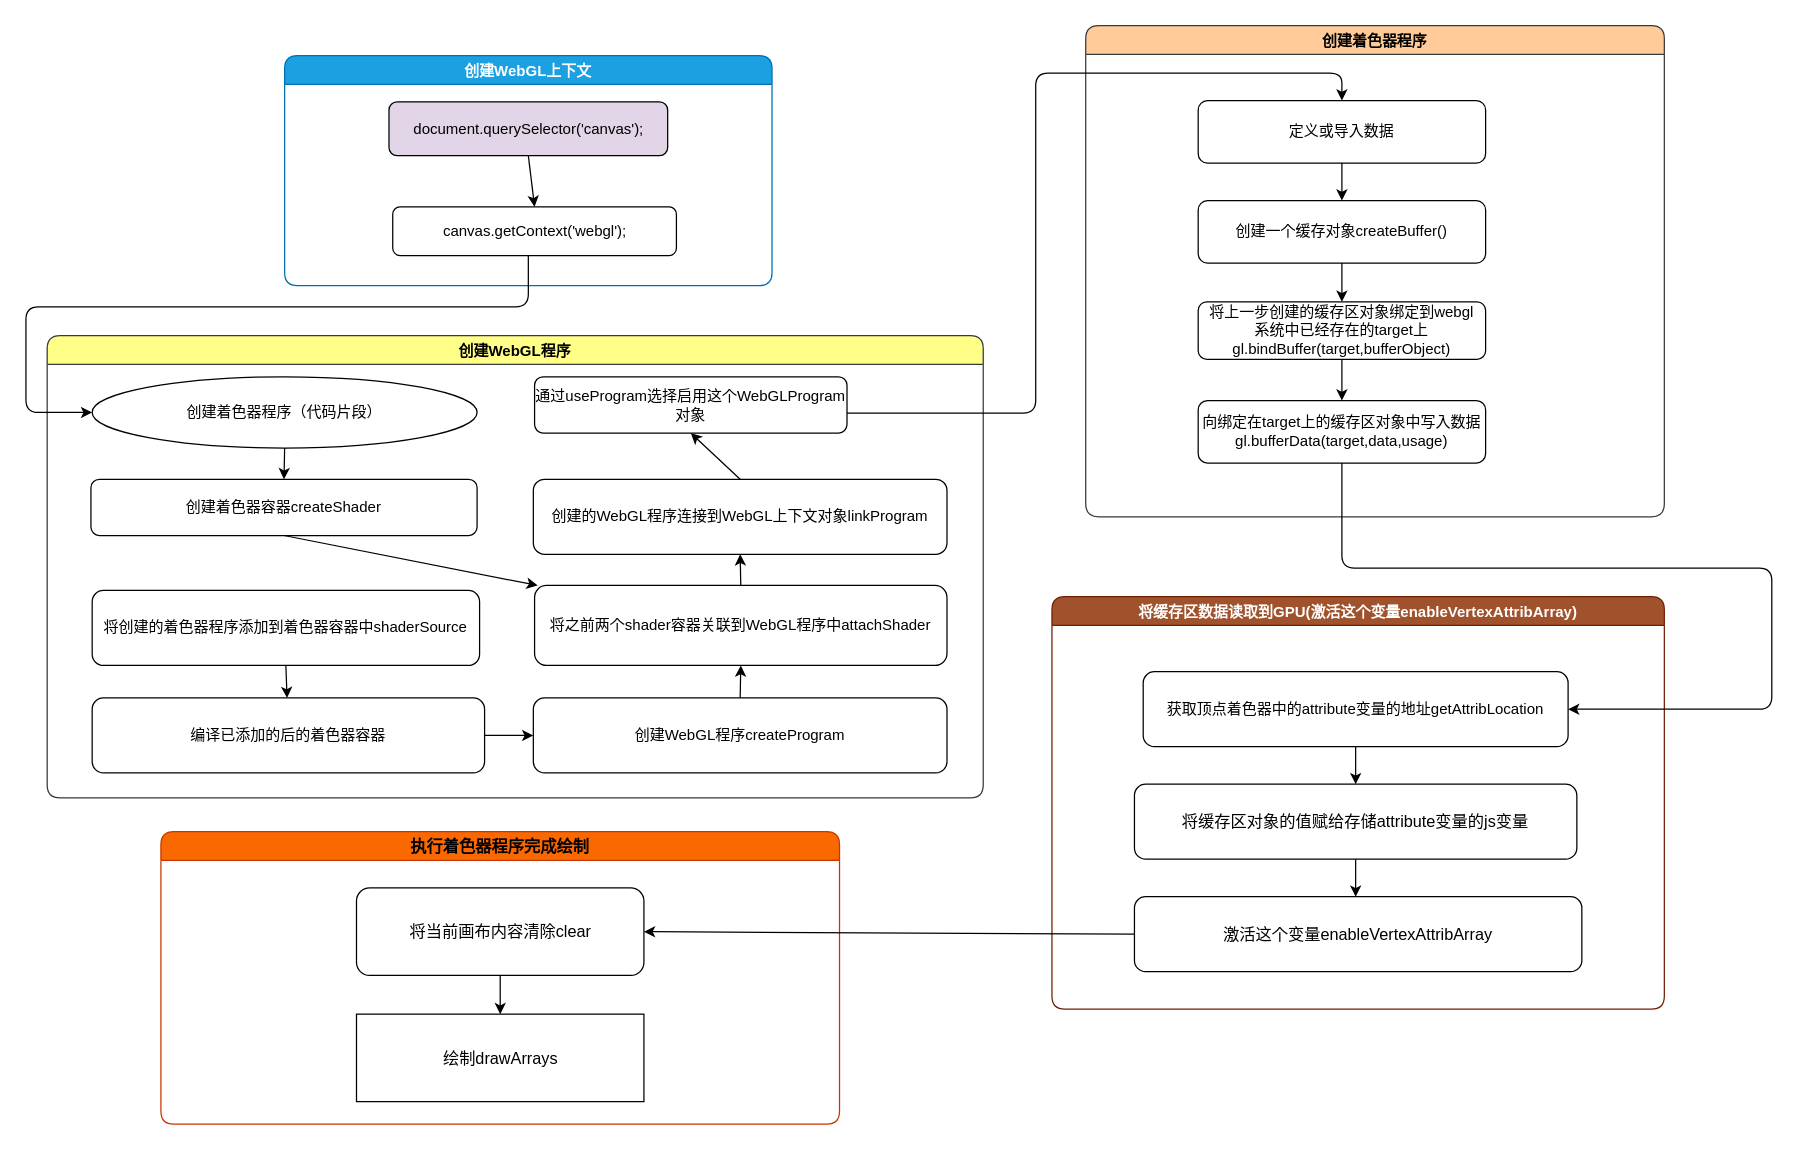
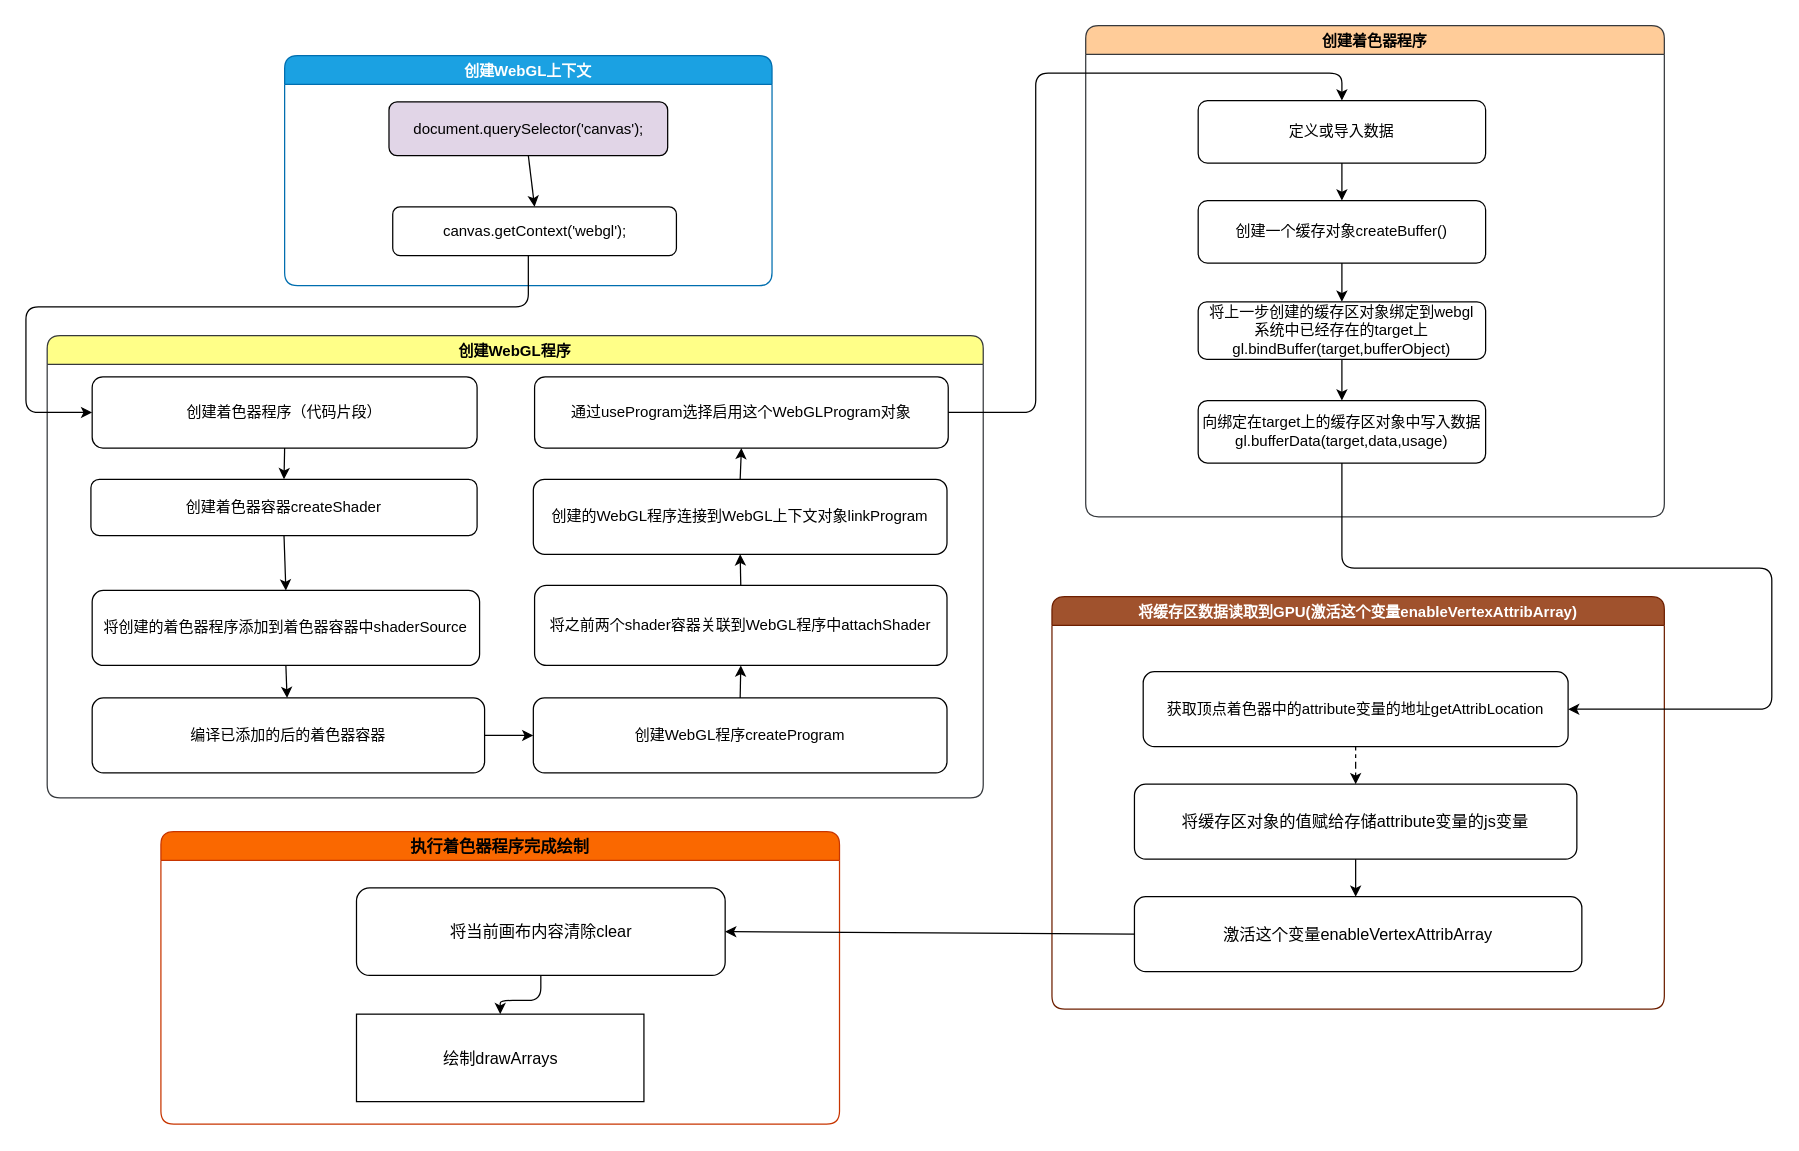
(691, 405) -> (741, 413)
(284, 413) -> (284, 413)
(407, 560) -> (285, 559)
(1356, 767) -> (1356, 767)
(500, 932) -> (541, 932)
